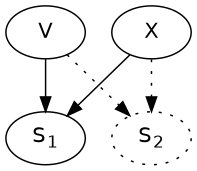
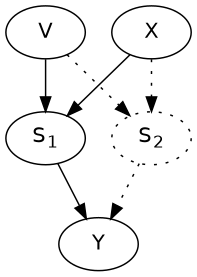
none -> (99, 244)
